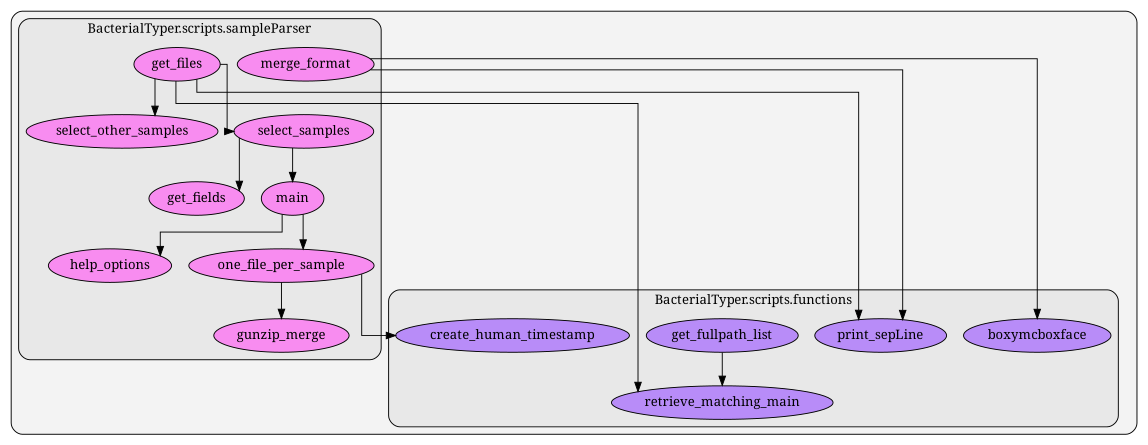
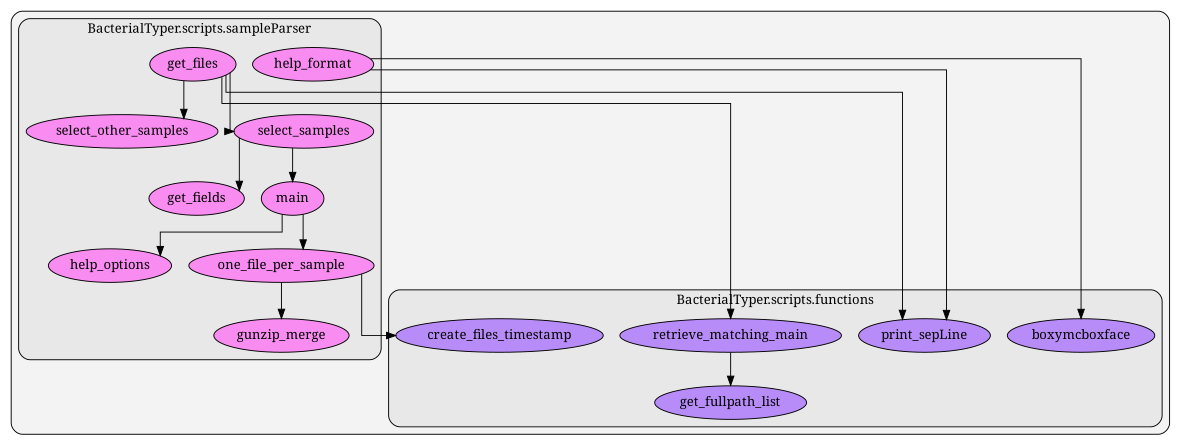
(306, 64) -> (313, 64)
(513, 335) -> (500, 335)
(722, 364) -> (731, 364)
